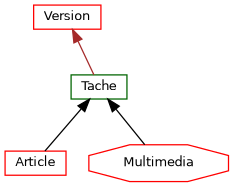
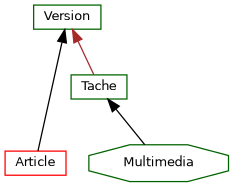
(67, 17) -> (67, 17)
(63, 130) -> (50, 97)
(159, 163) -> (159, 163)
